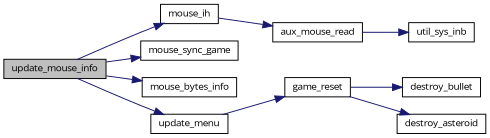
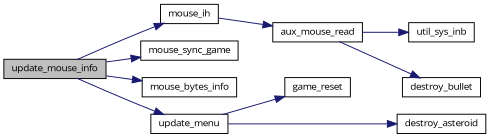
(371, 87) -> (375, 58)
(375, 104) -> (308, 124)
